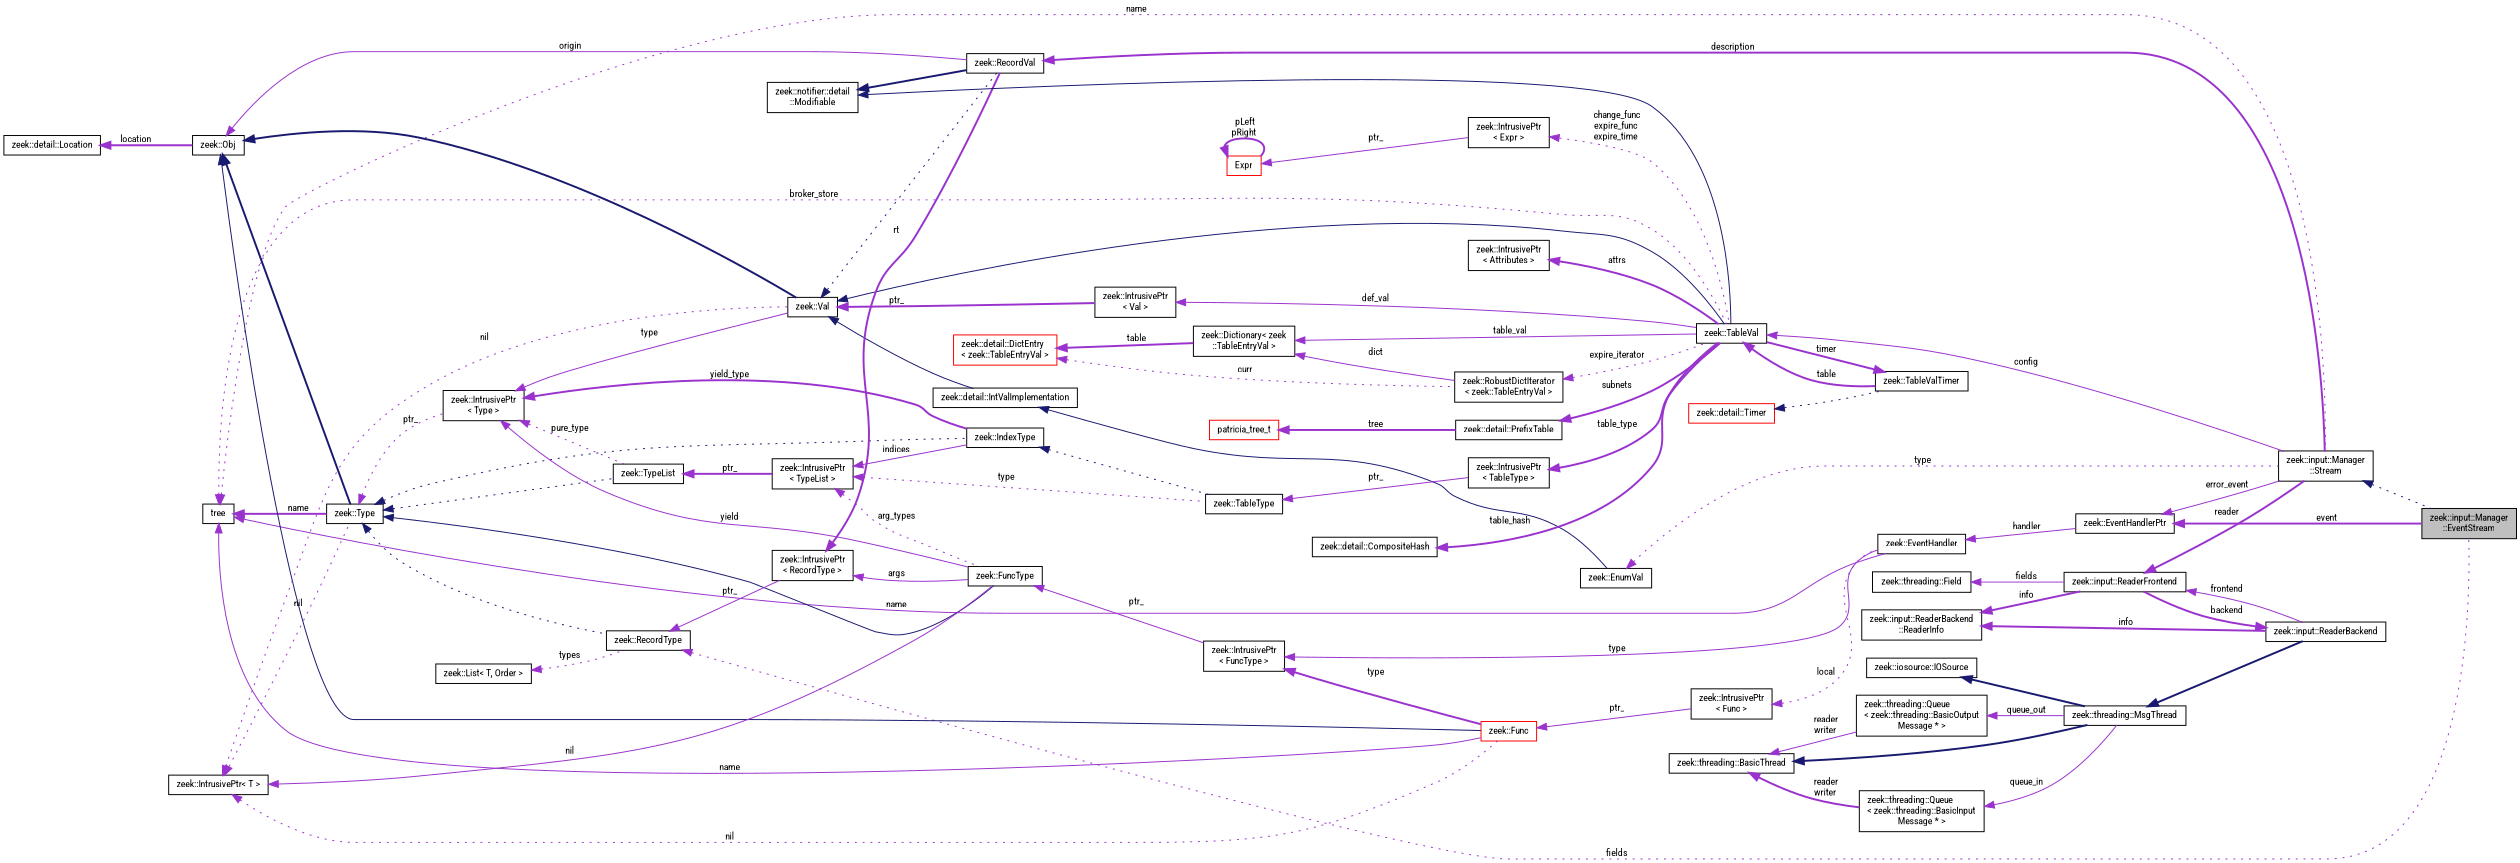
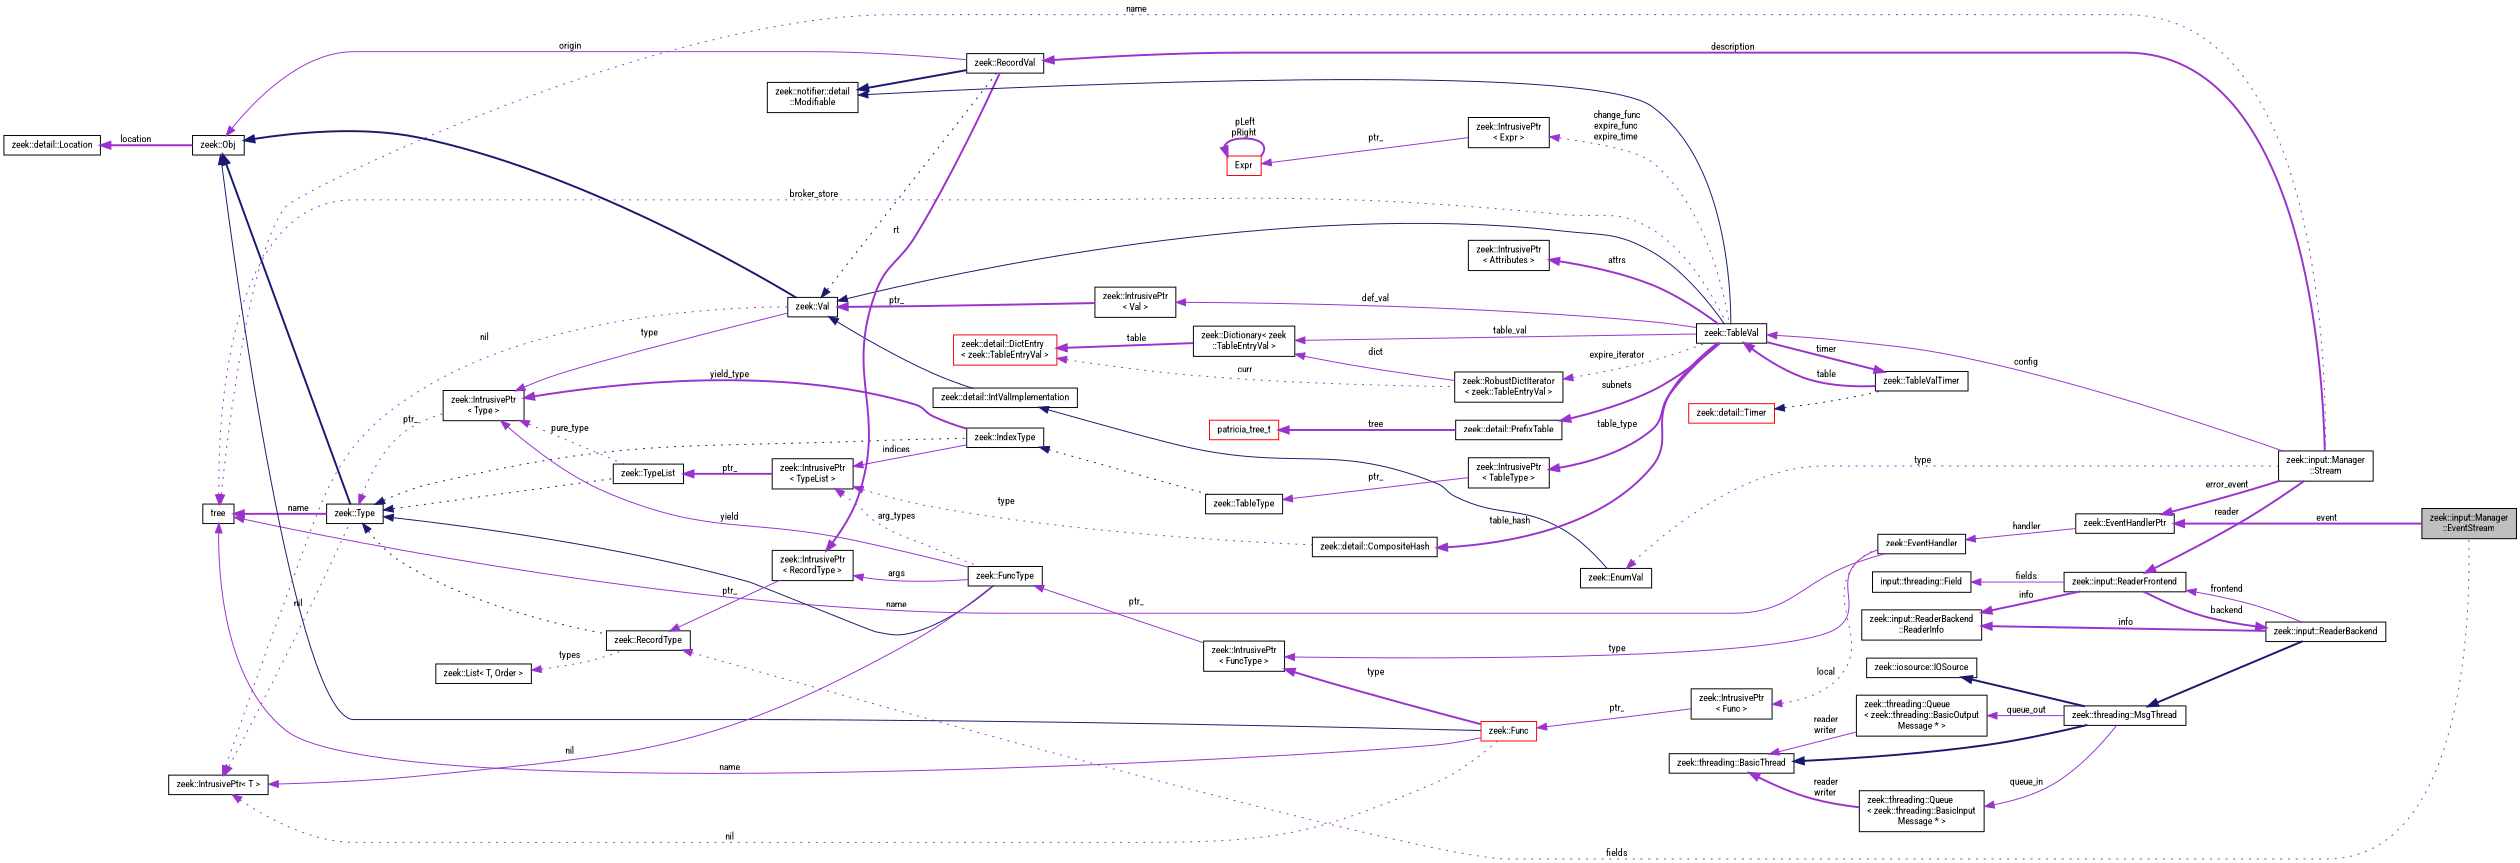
(1034, 489) -> (1086, 528)
(2226, 497) -> (2226, 497)
(2402, 497) -> none
(1922, 582) -> (1922, 582)
